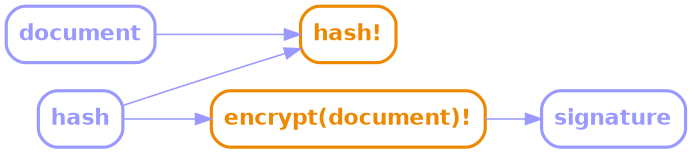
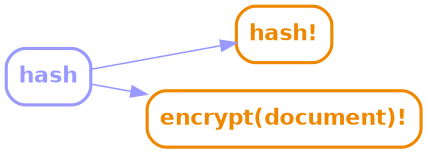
(81, 34) -> none
(614, 119) -> none
